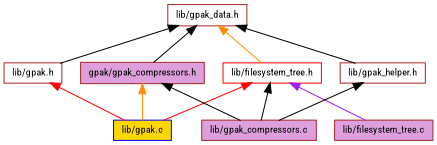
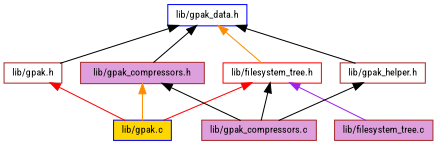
(207, 15) -> (207, 15)
(142, 73) -> (142, 73)
